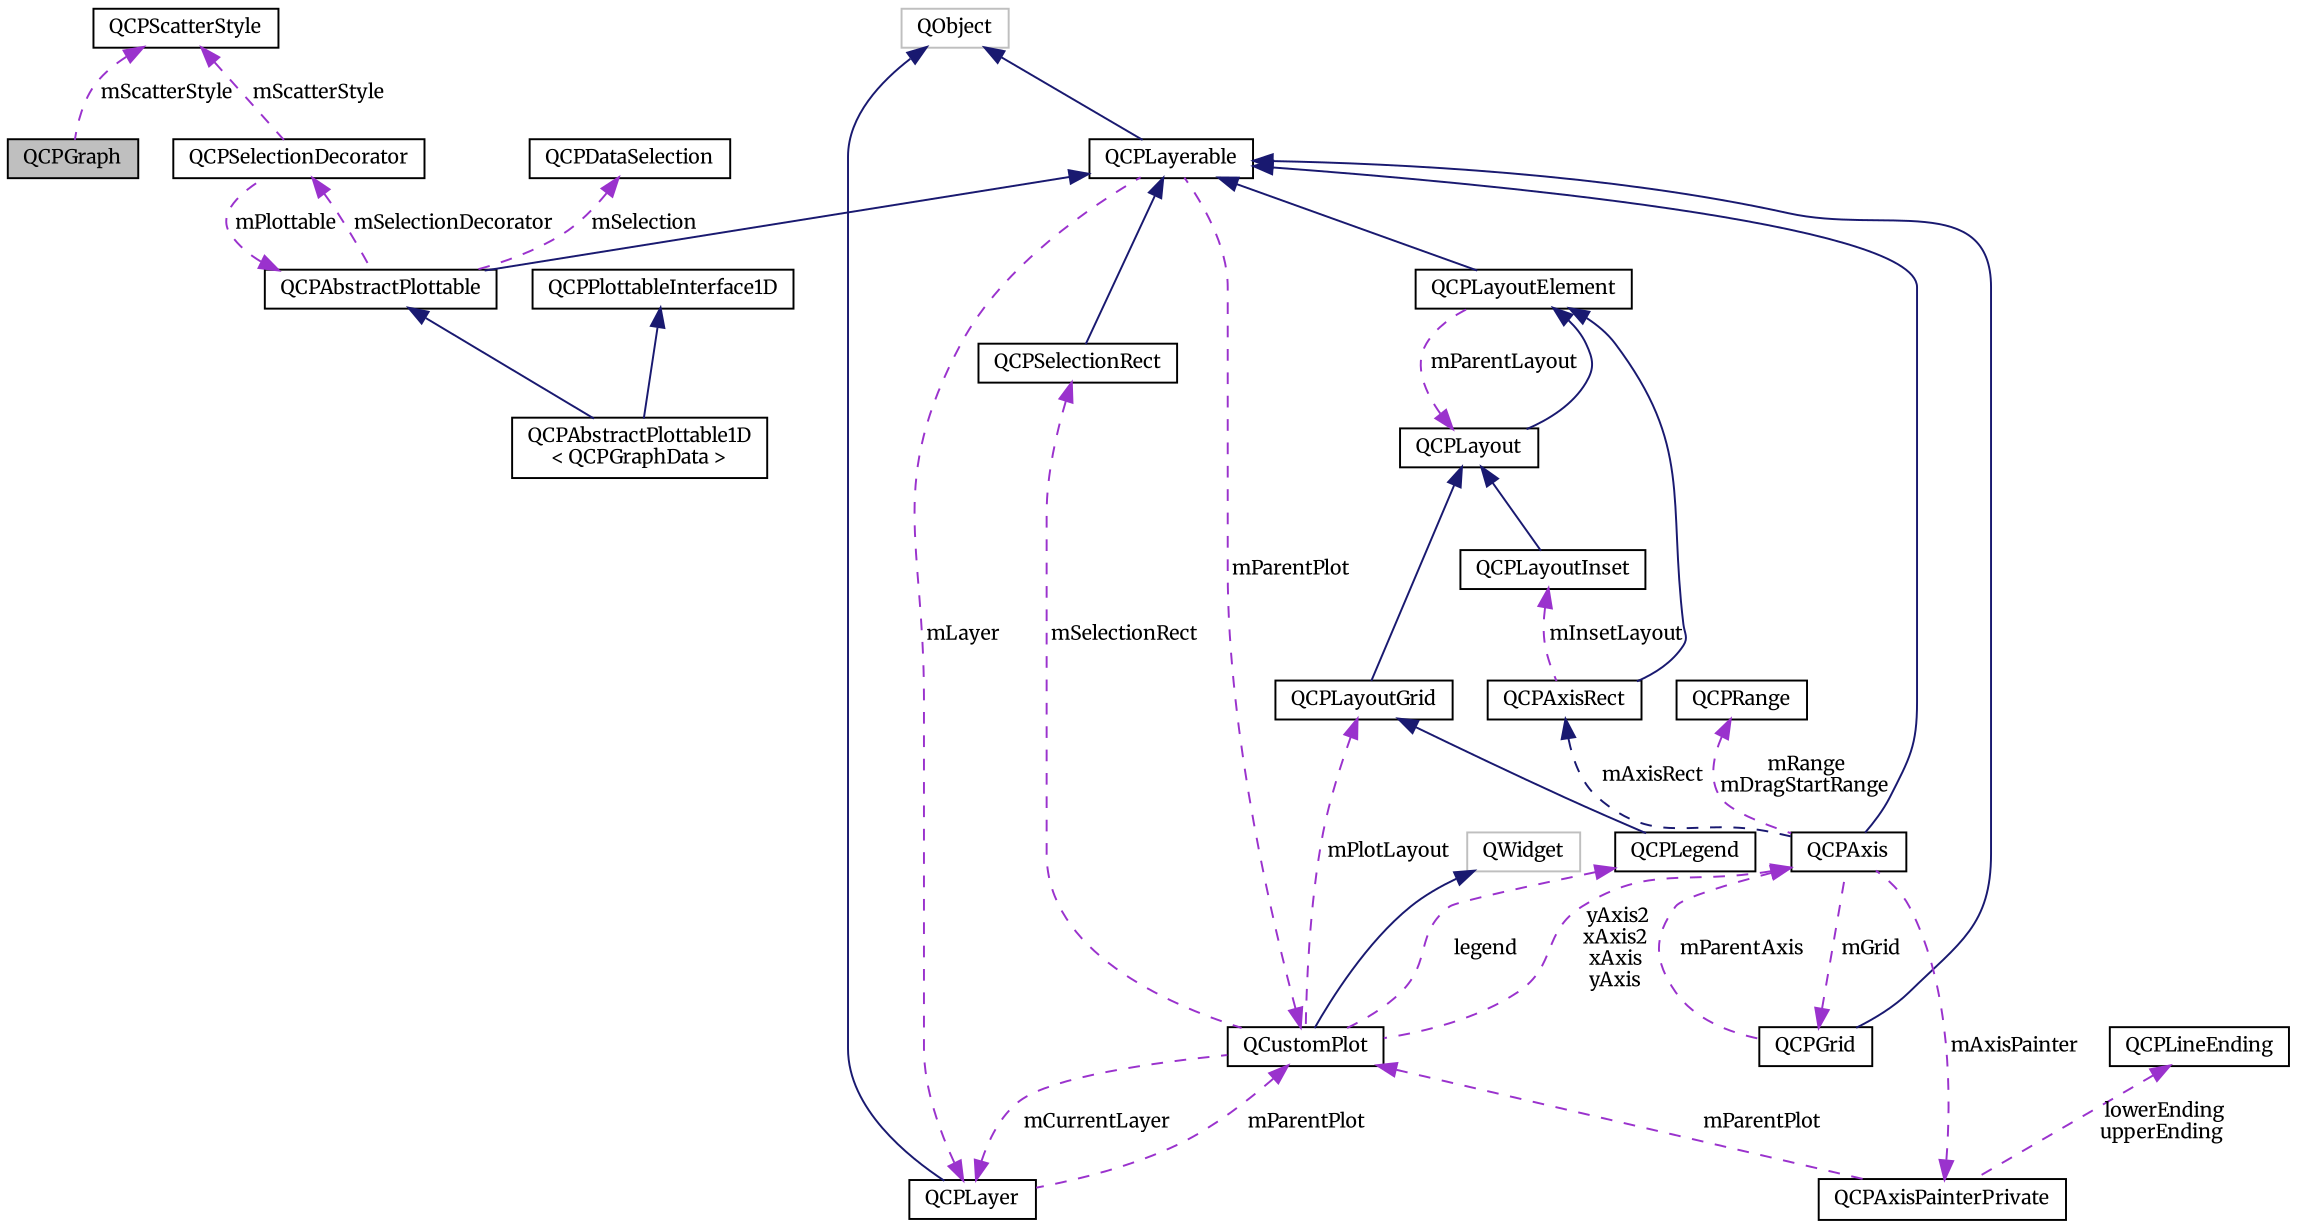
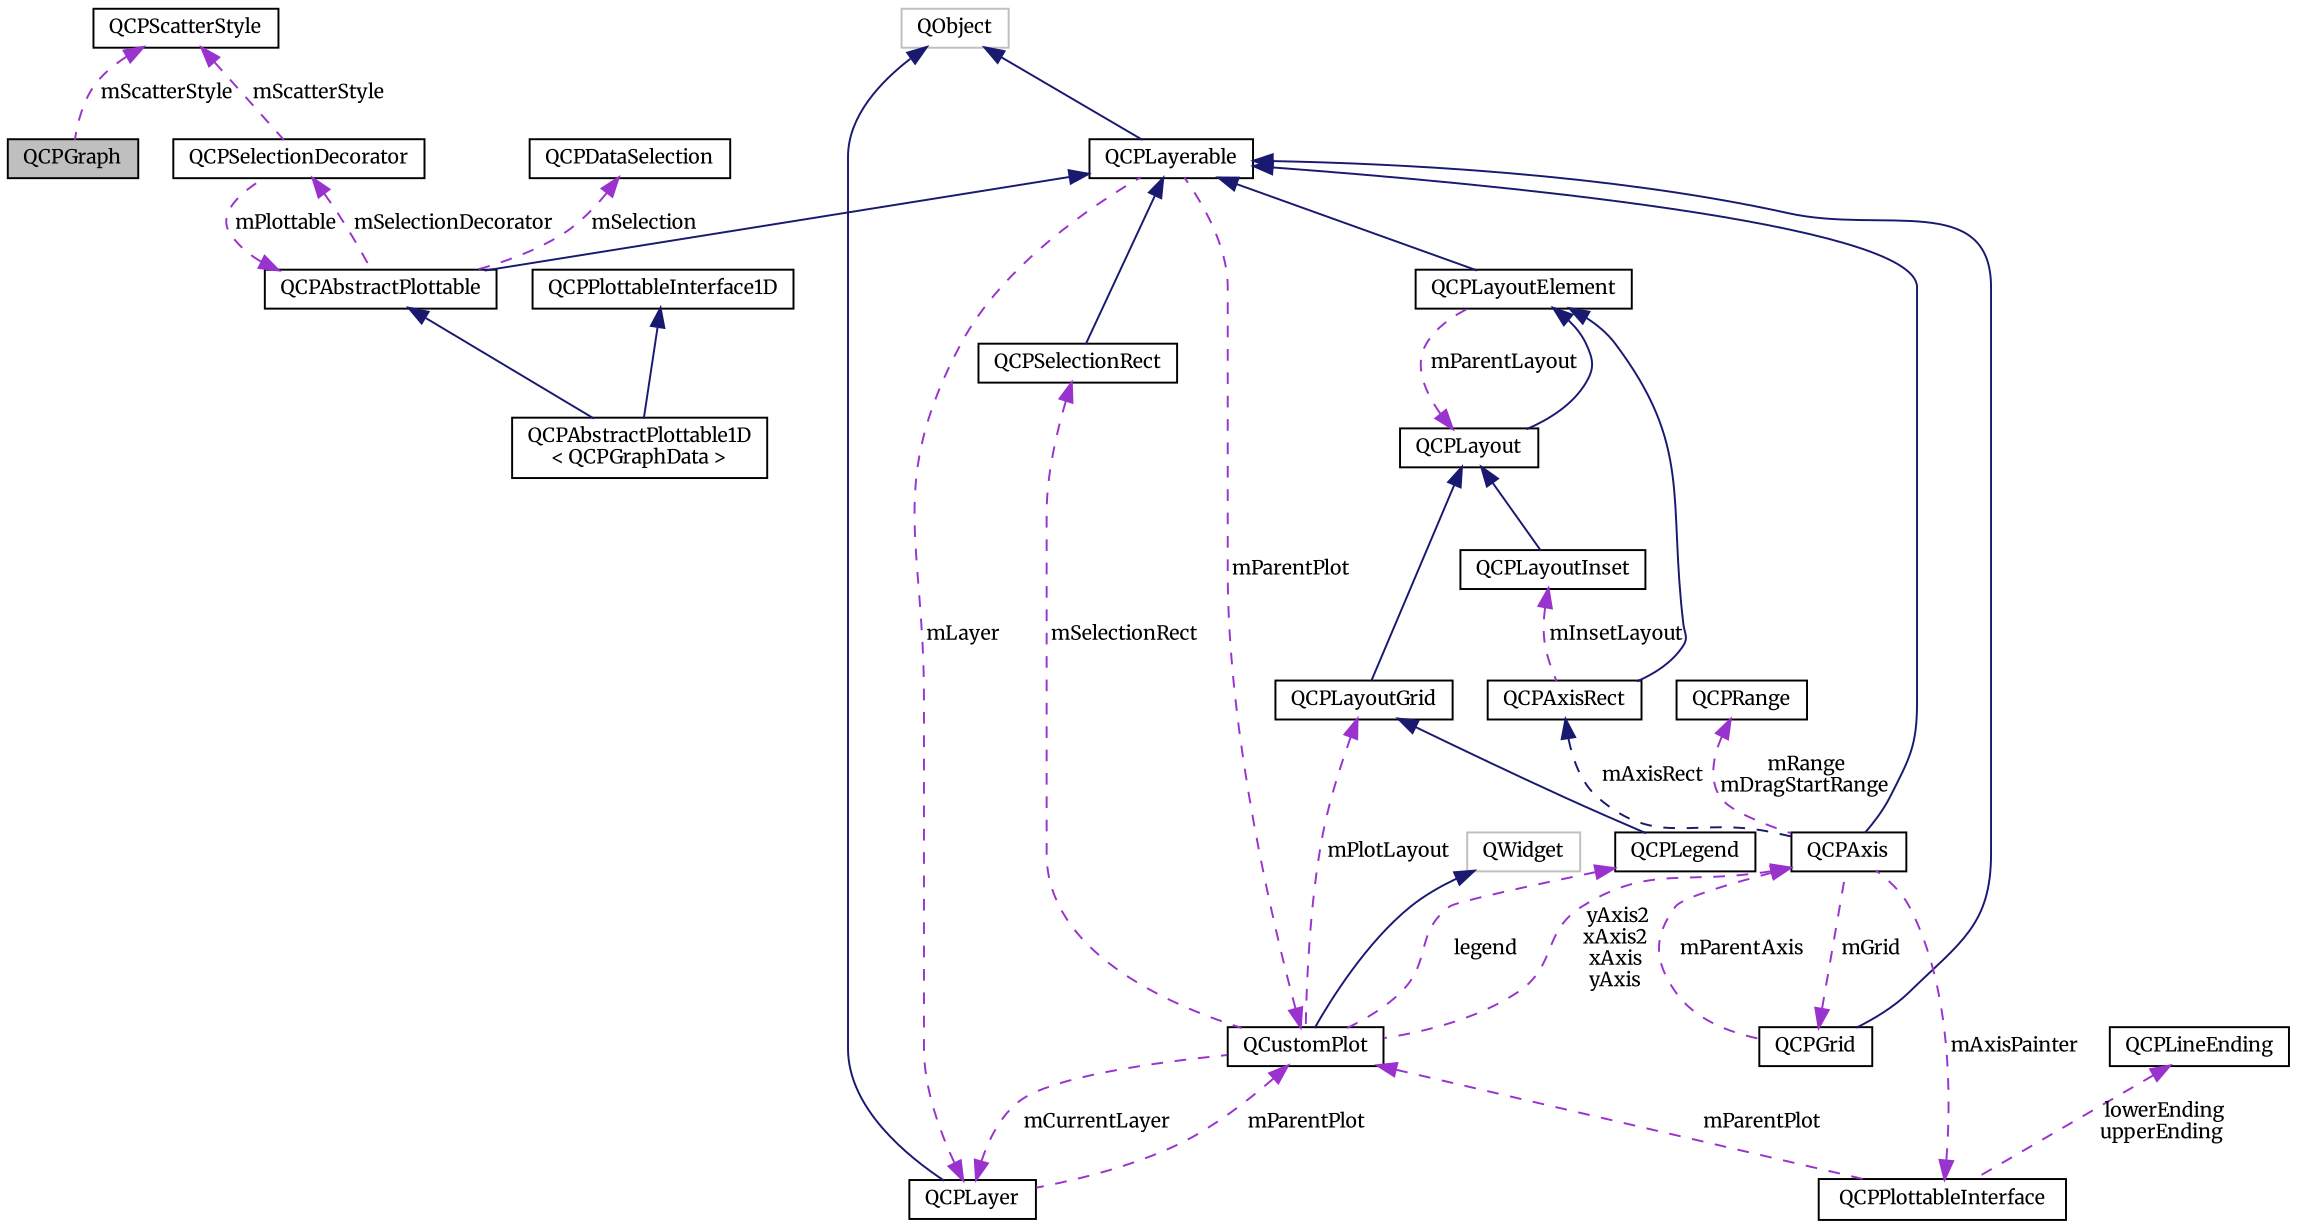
(1942, 1199) -> (1942, 1199)
